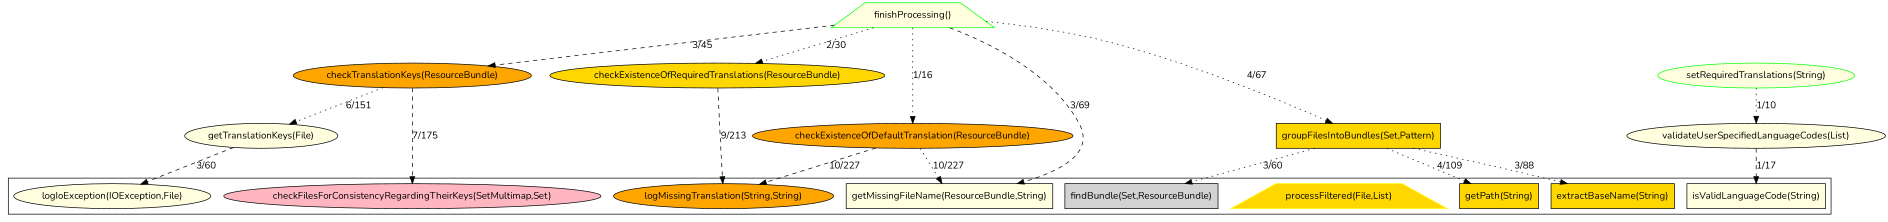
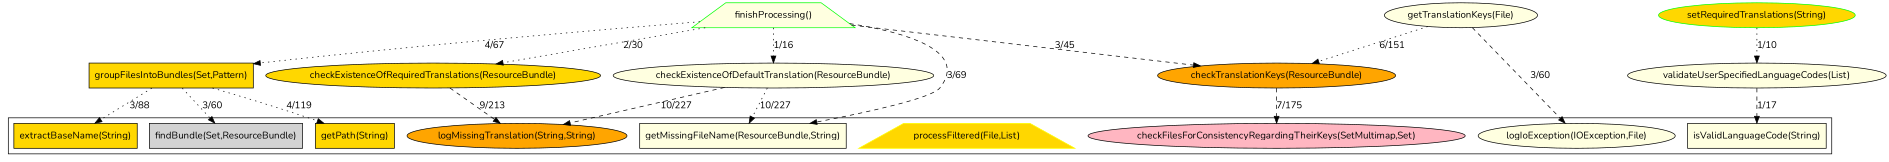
(1756, 76) -> (1757, 15)
(340, 105) -> (1373, 44)
(913, 136) -> (773, 76)
(1450, 166) -> (299, 106)
